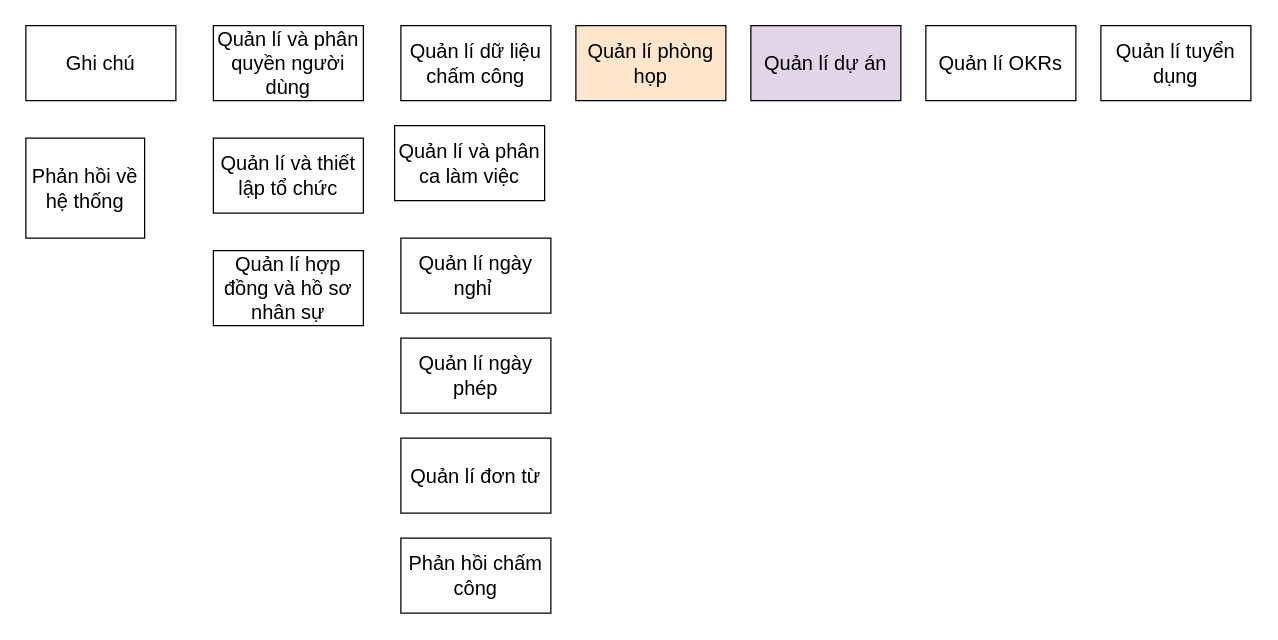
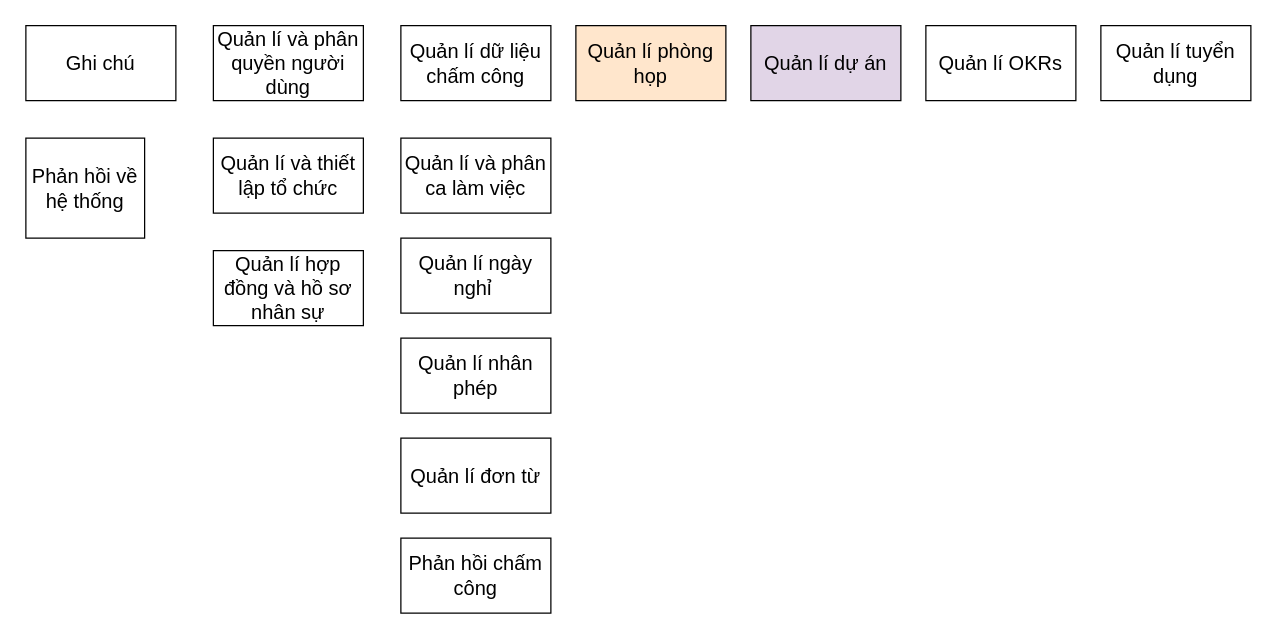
(469, 163) -> (476, 176)
(476, 376) -> (476, 376)
